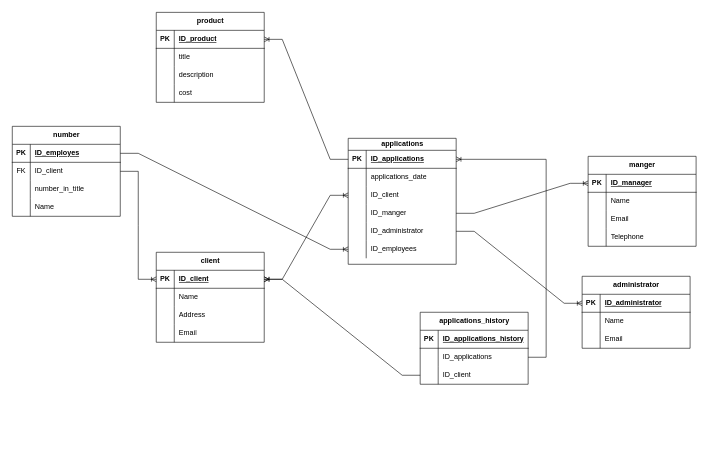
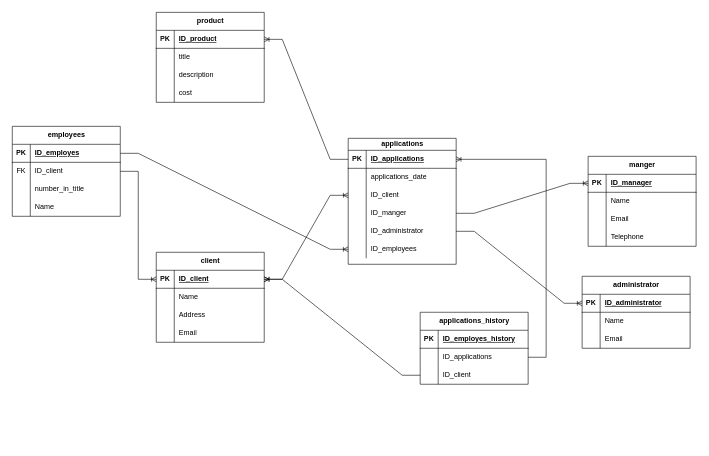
(67, 135) -> (67, 135)
(486, 339) -> (480, 339)
